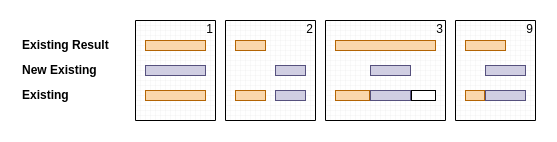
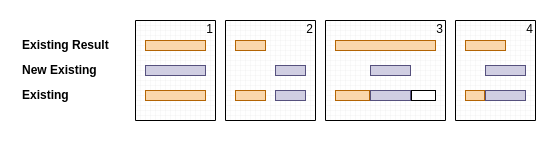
(530, 30) -> (530, 30)
